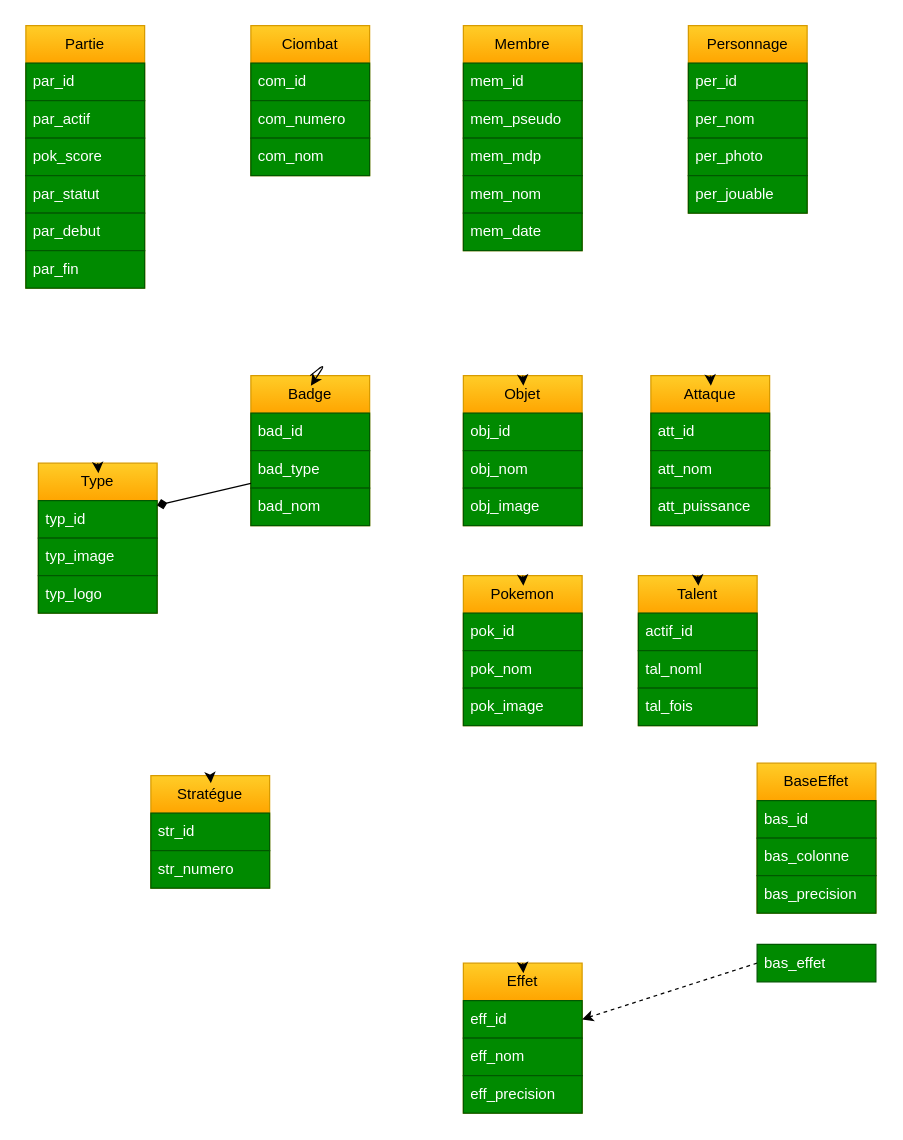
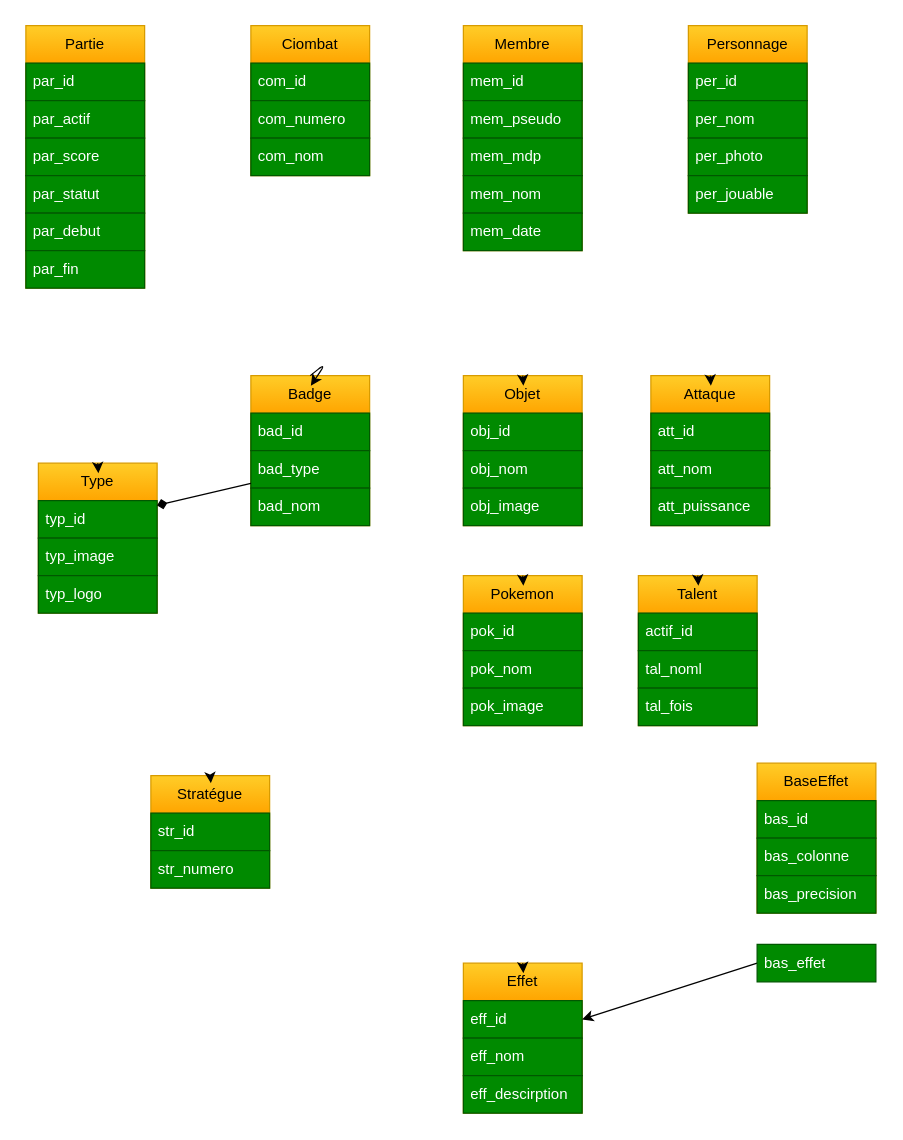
(71, 157) -> (71, 157)
(674, 990) -> (674, 990)
(521, 1094) -> (524, 1094)
